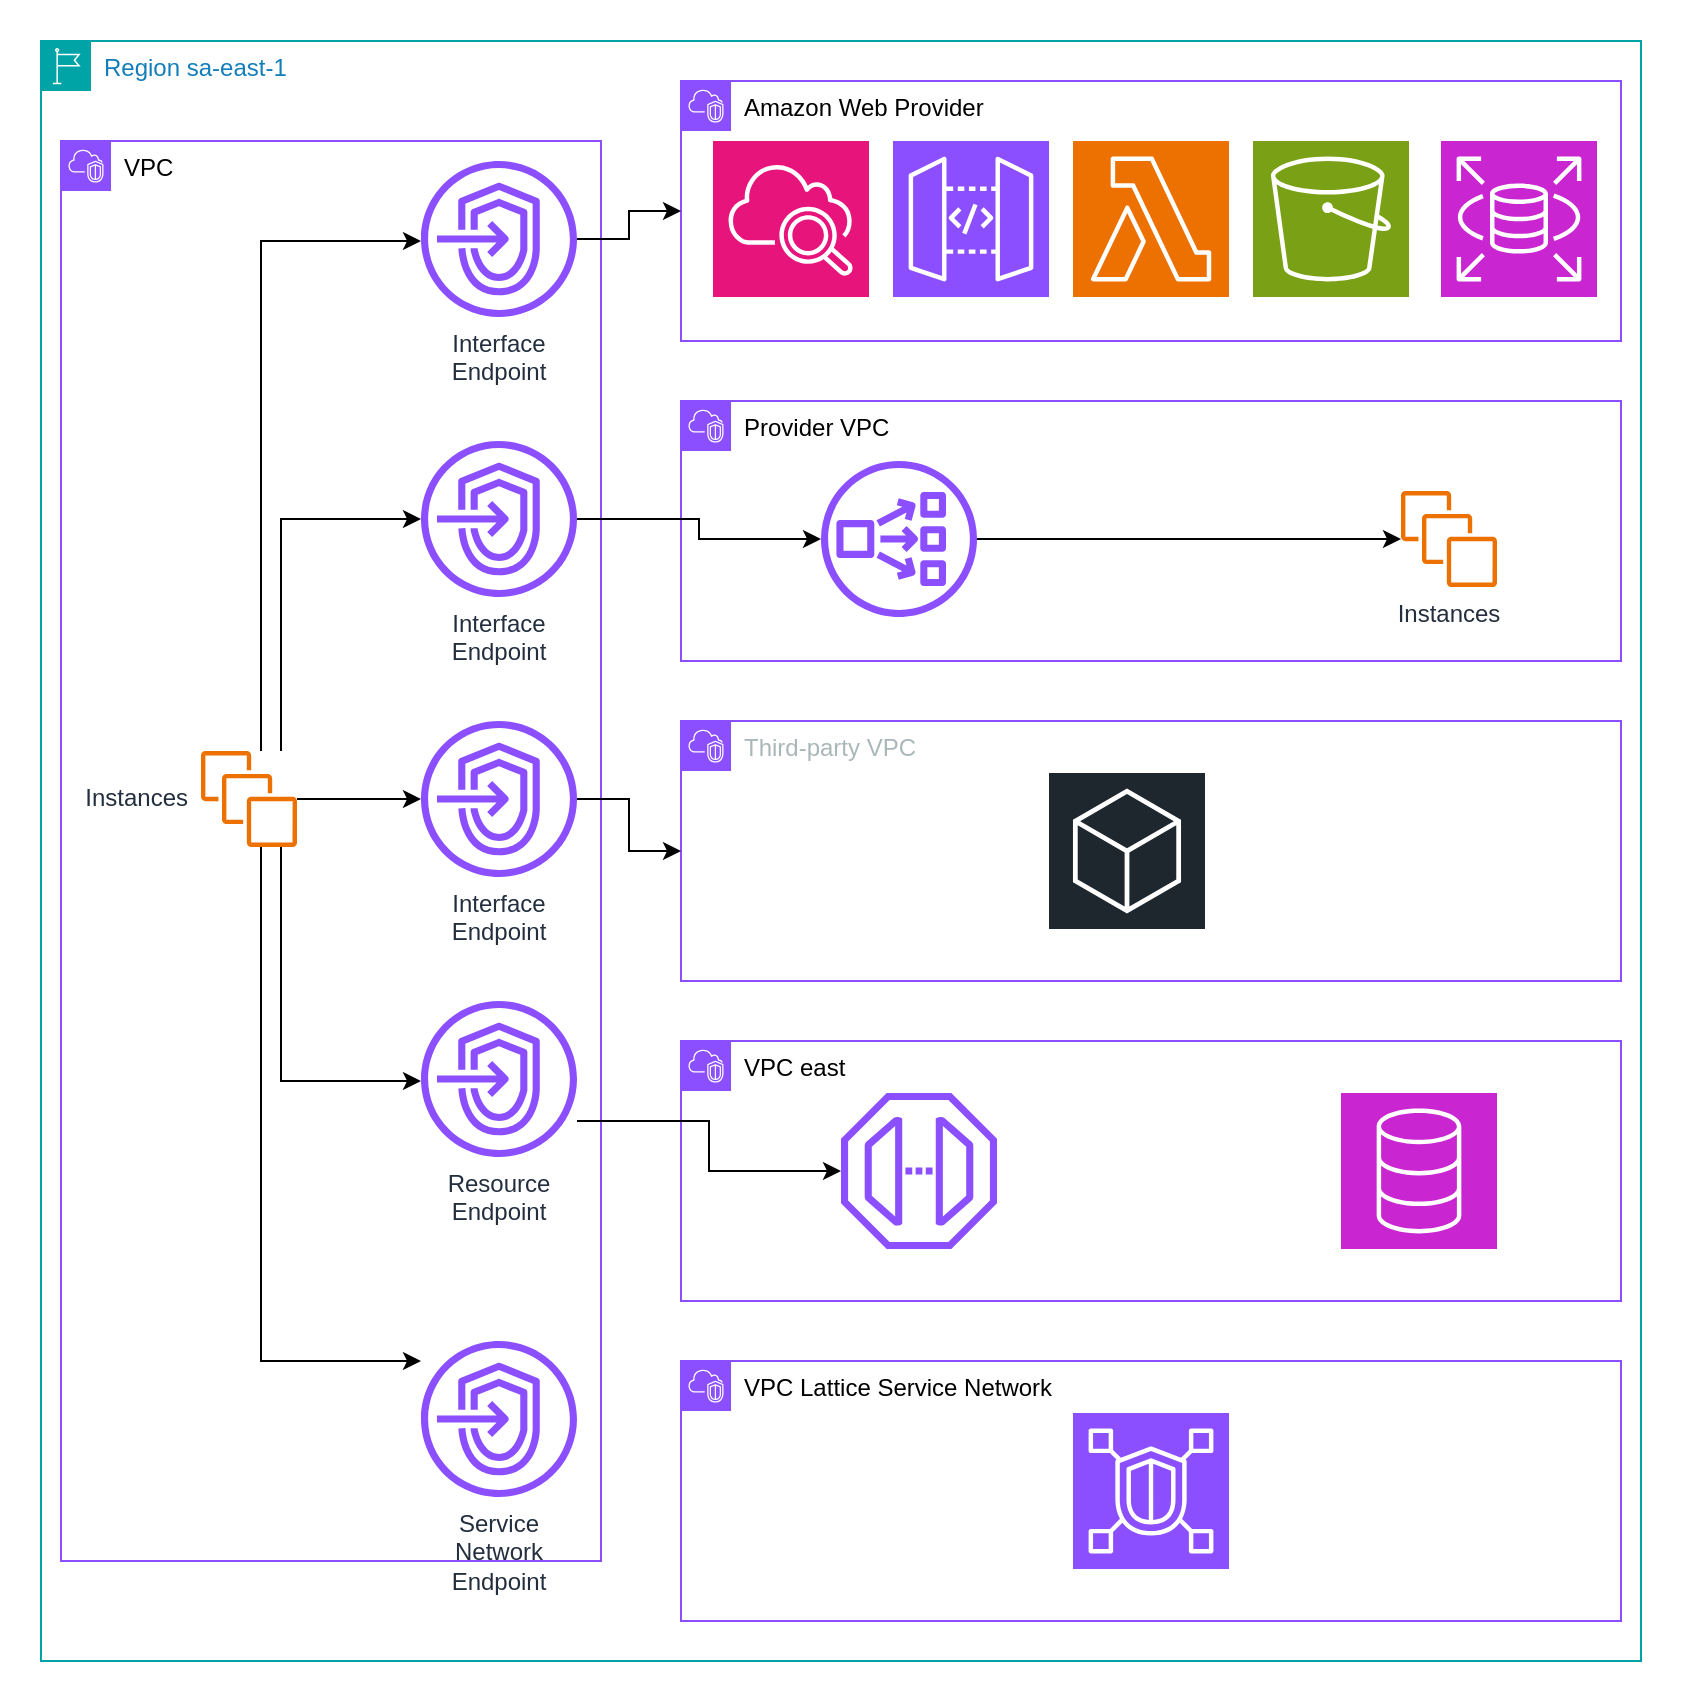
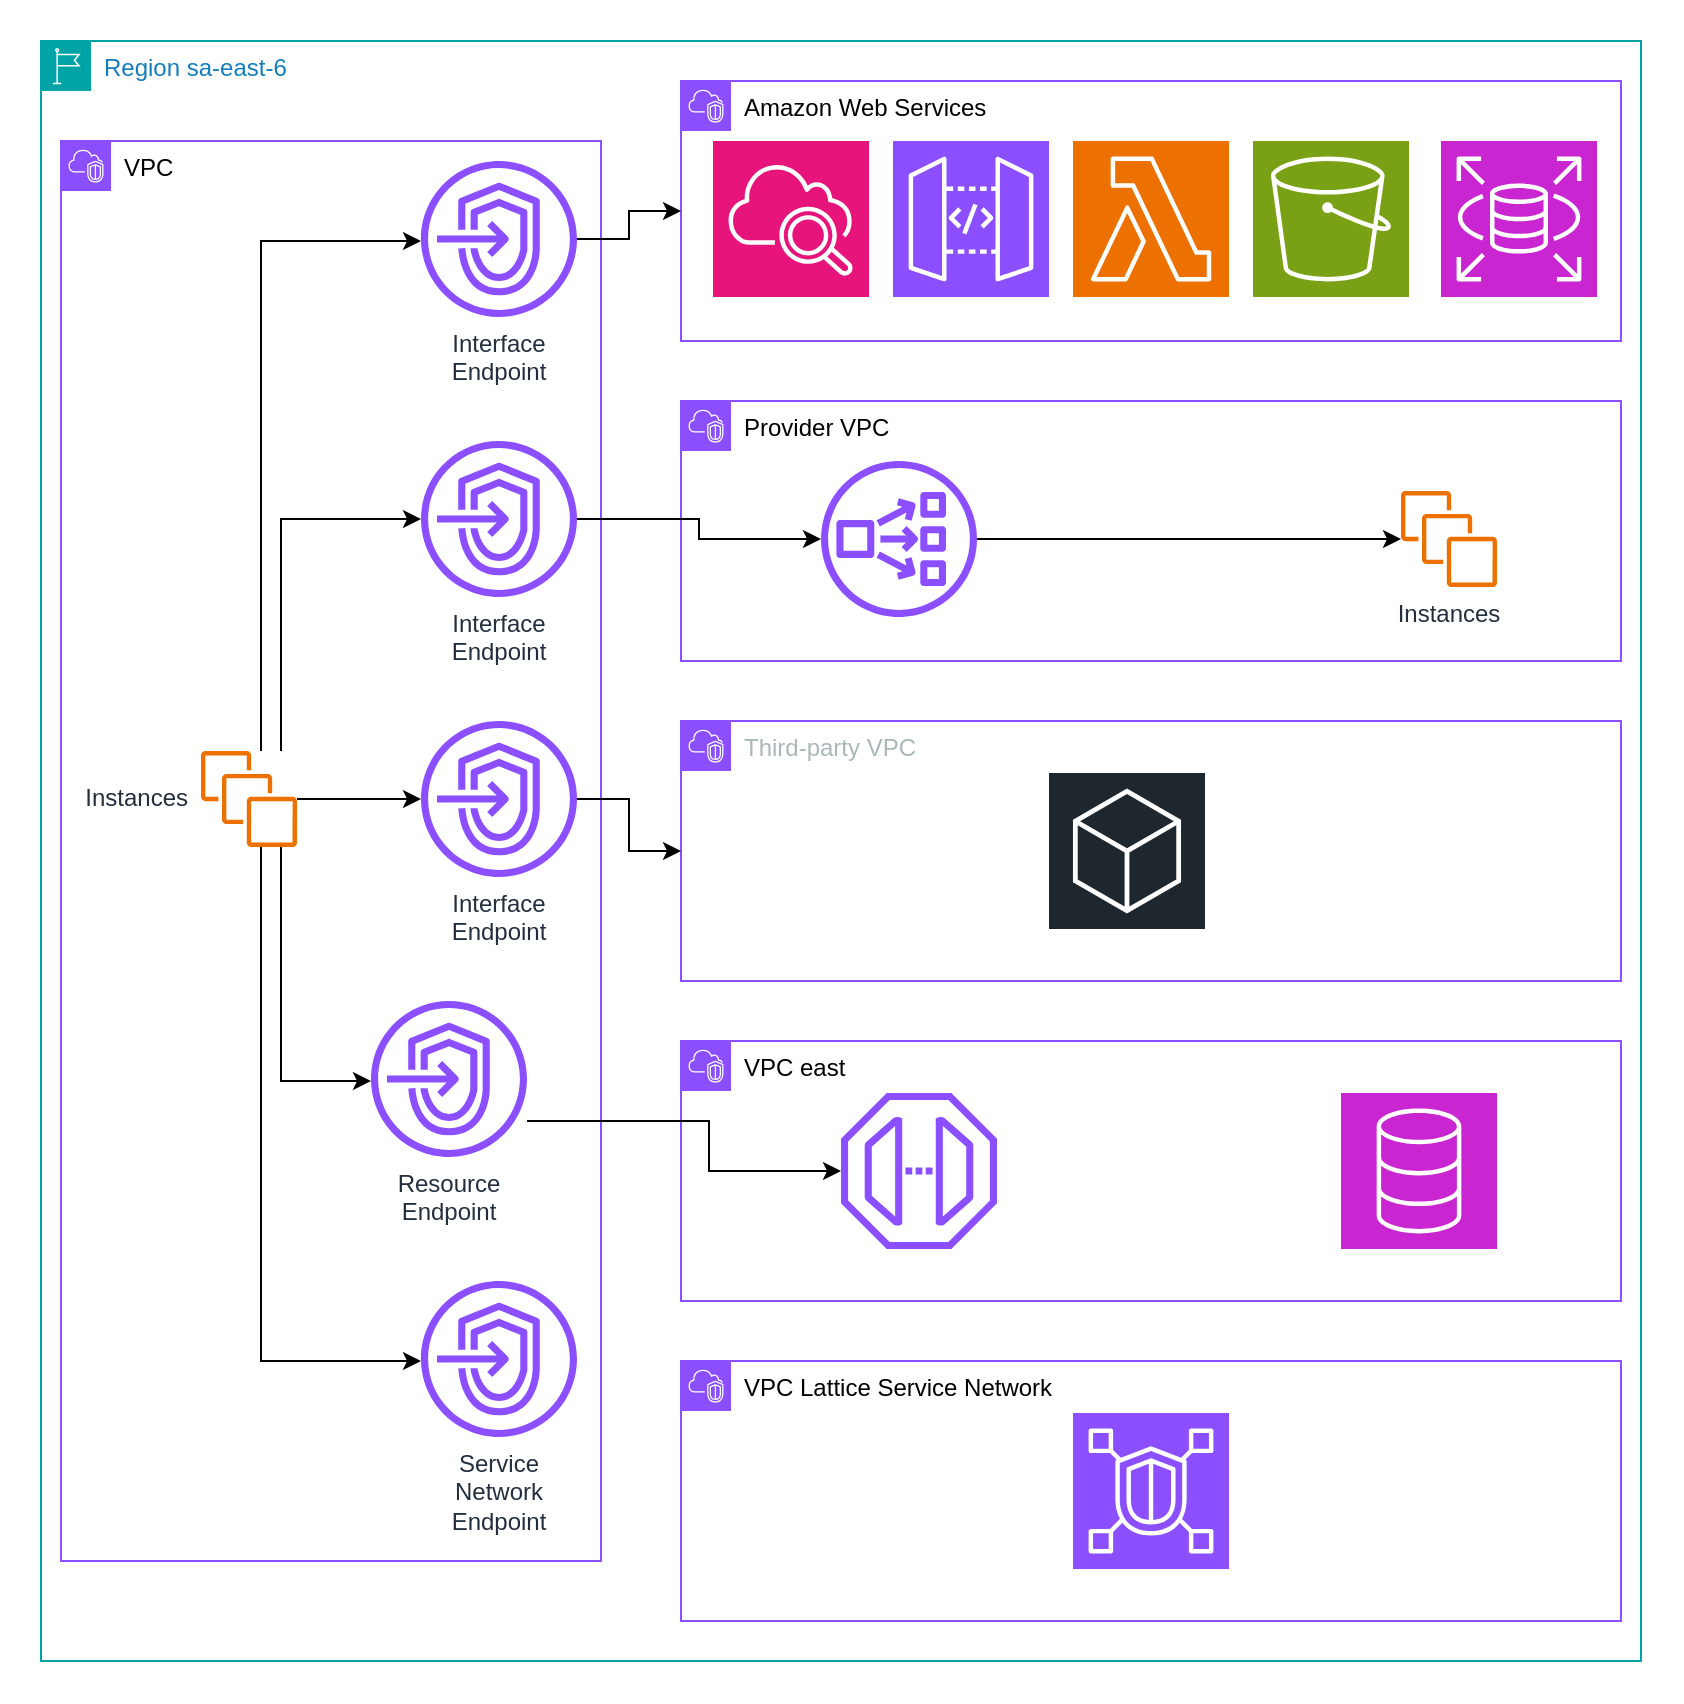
(206, 69) -> (206, 69)
(863, 109) -> (863, 109)
(499, 1079) -> (449, 1079)
(499, 1419) -> (499, 1359)
